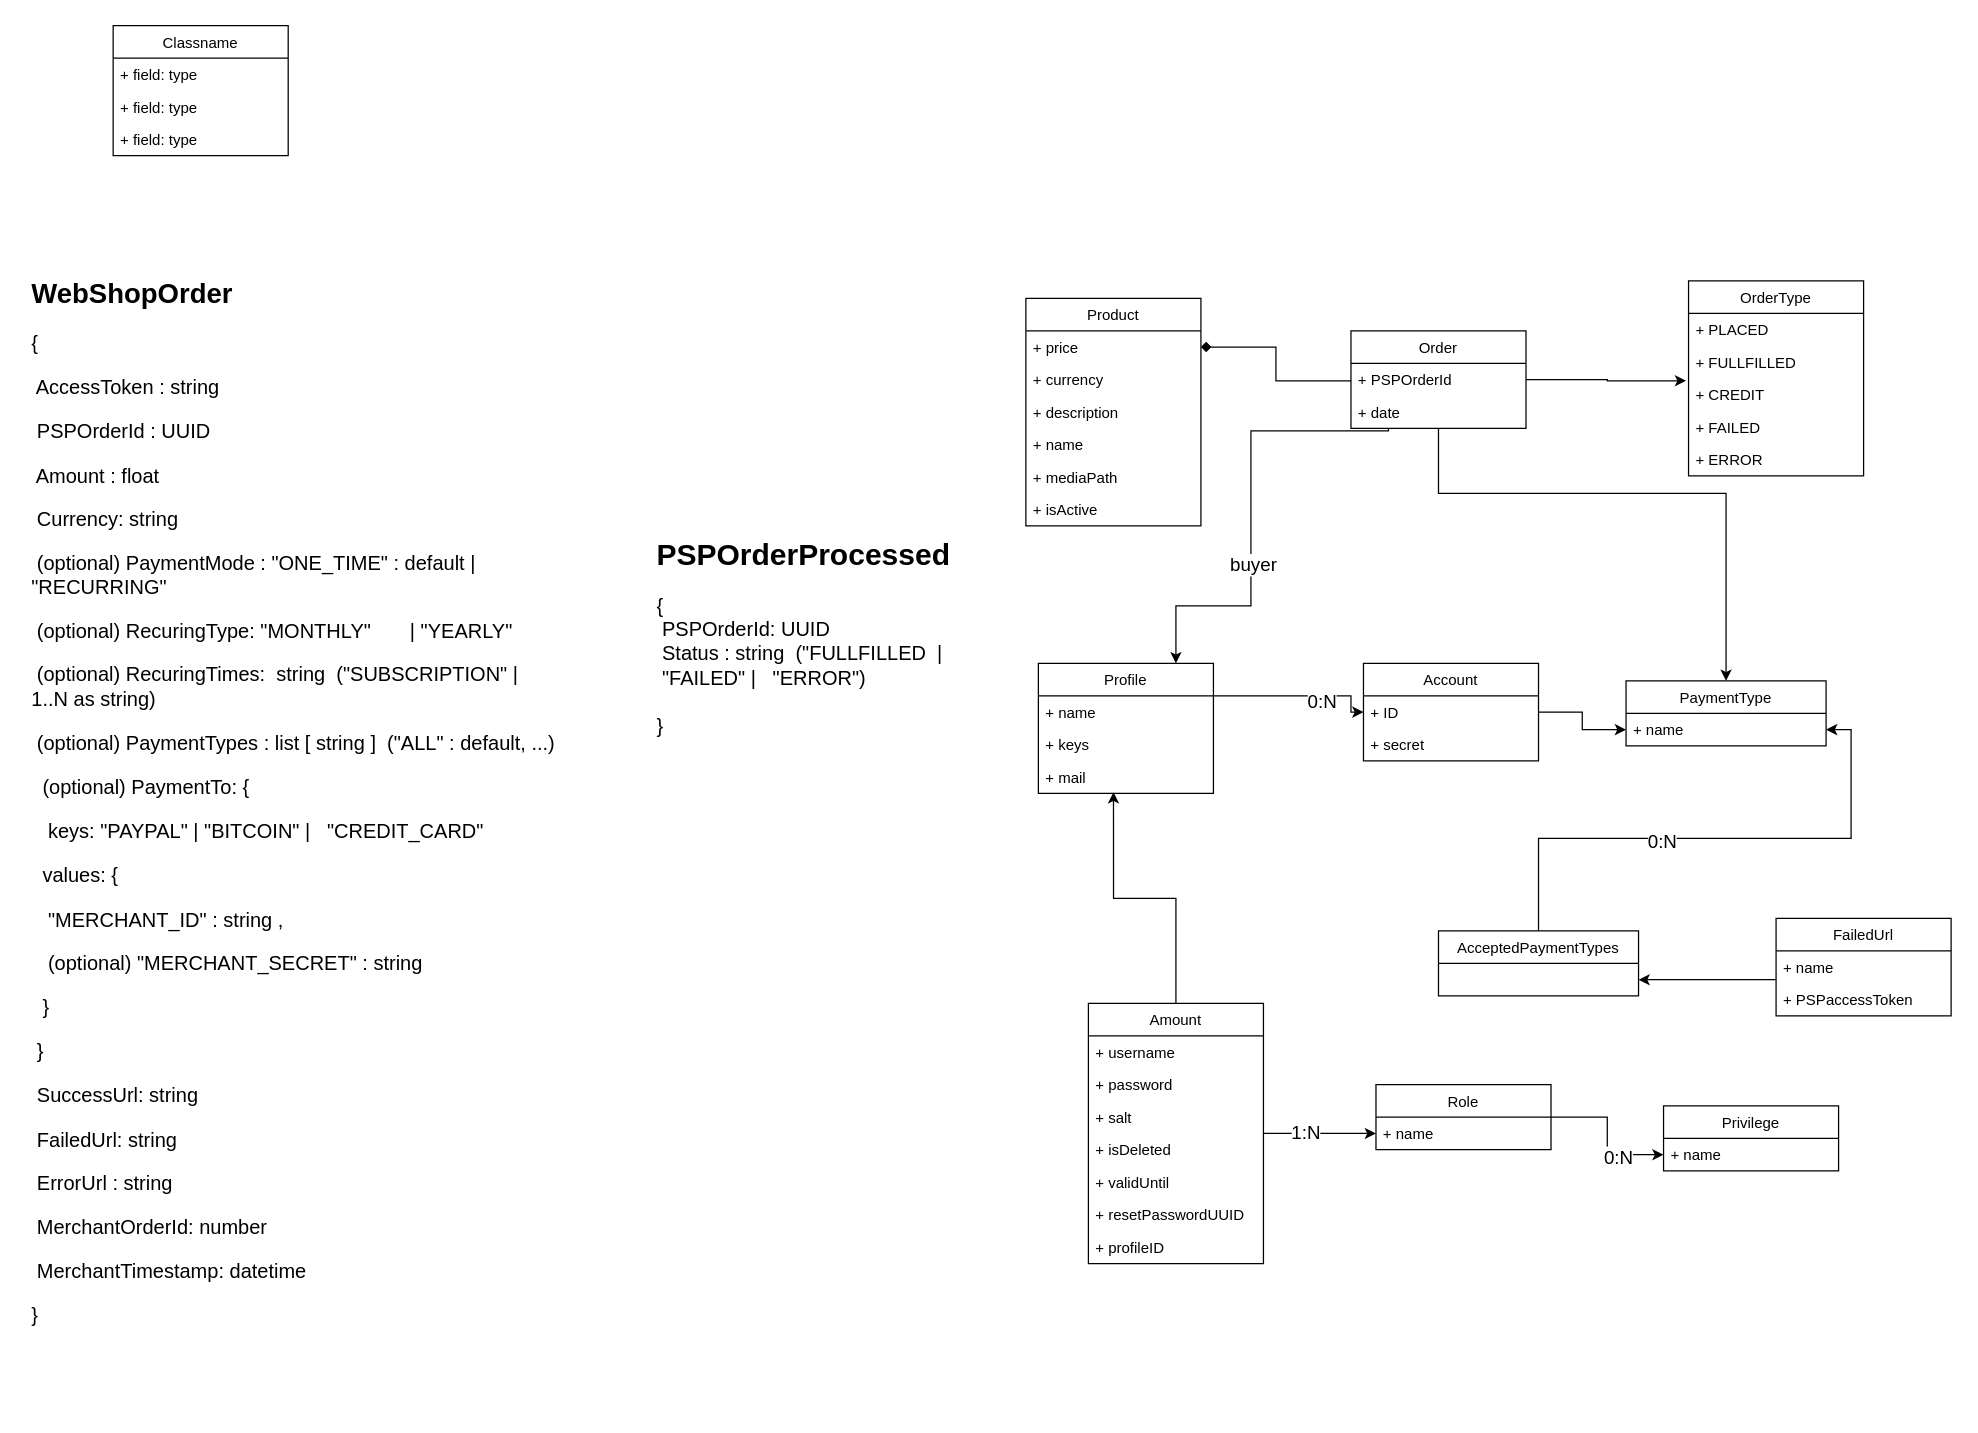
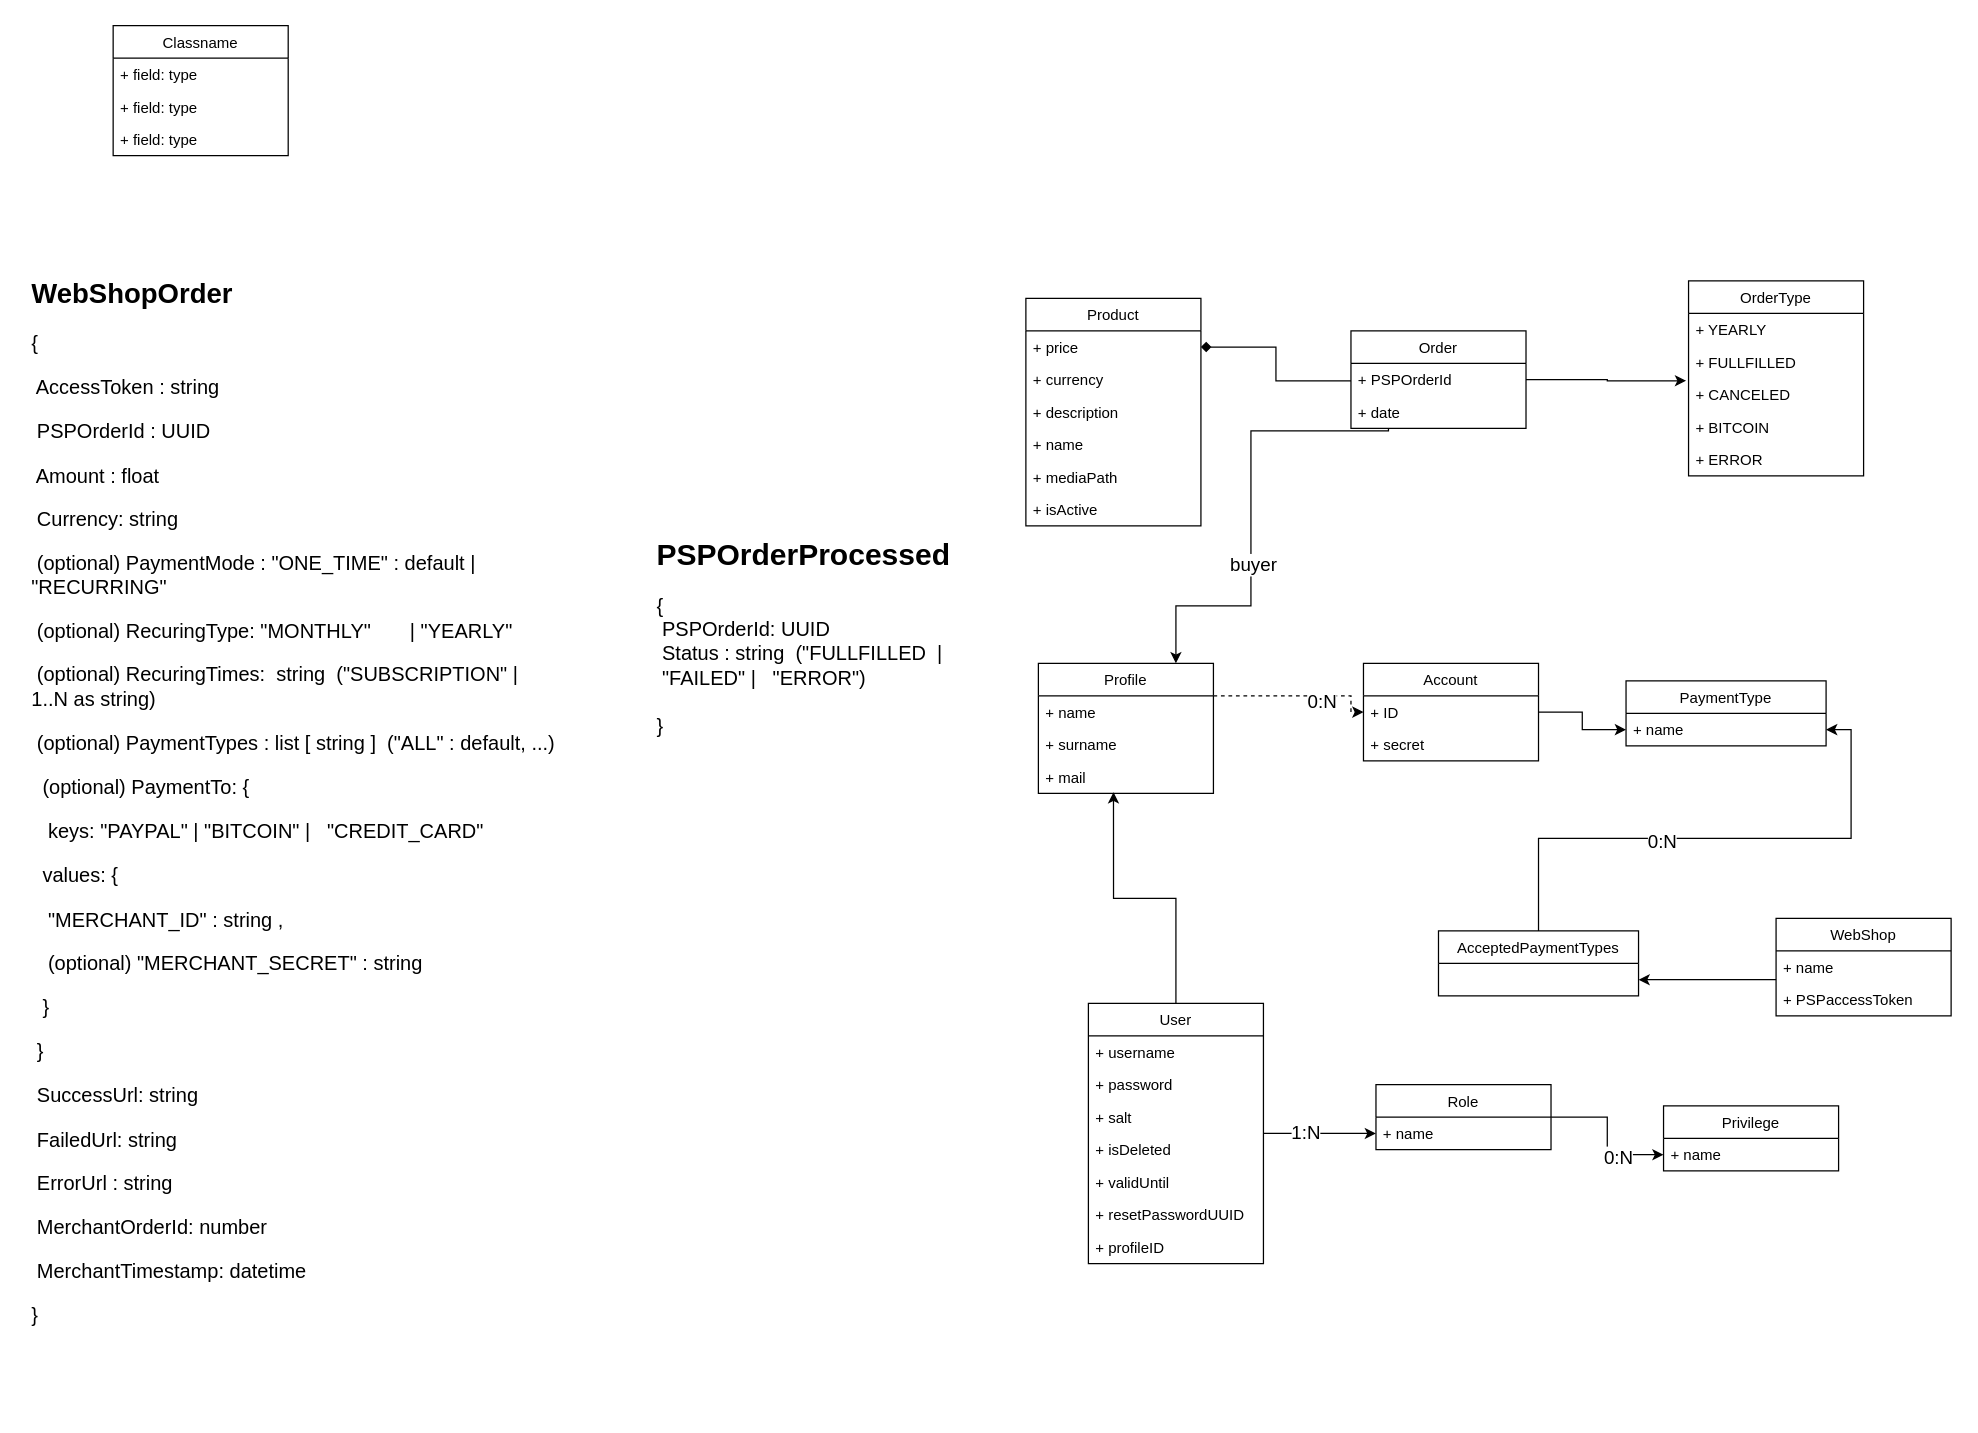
(1727, 330) -> (1727, 330)
(1727, 395) -> (1735, 395)
(1727, 428) -> (1731, 428)
(1638, 493) -> none
(1262, 696) -> (1262, 696)
(1068, 745) -> (1081, 745)
(1863, 935) -> (1863, 935)
(1175, 1020) -> (1175, 1020)
